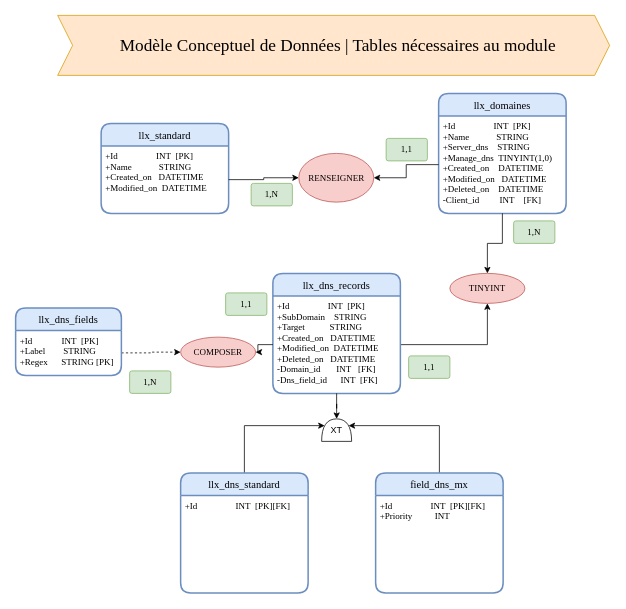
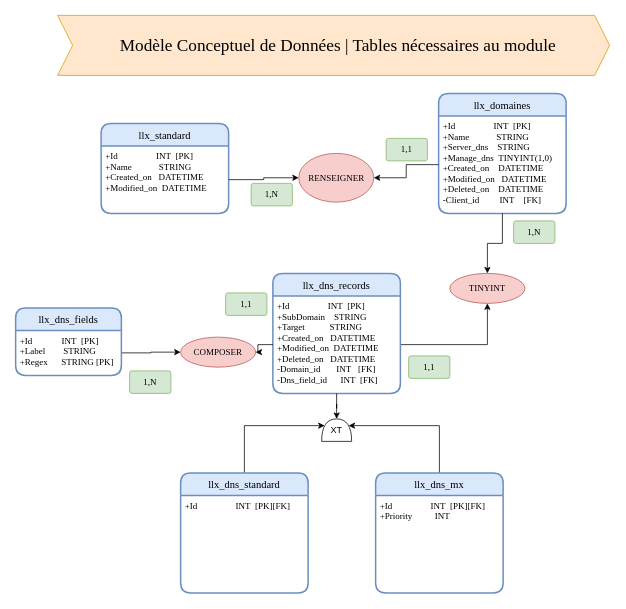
(149, 353) -> (149, 353)
(439, 485) -> (439, 485)
